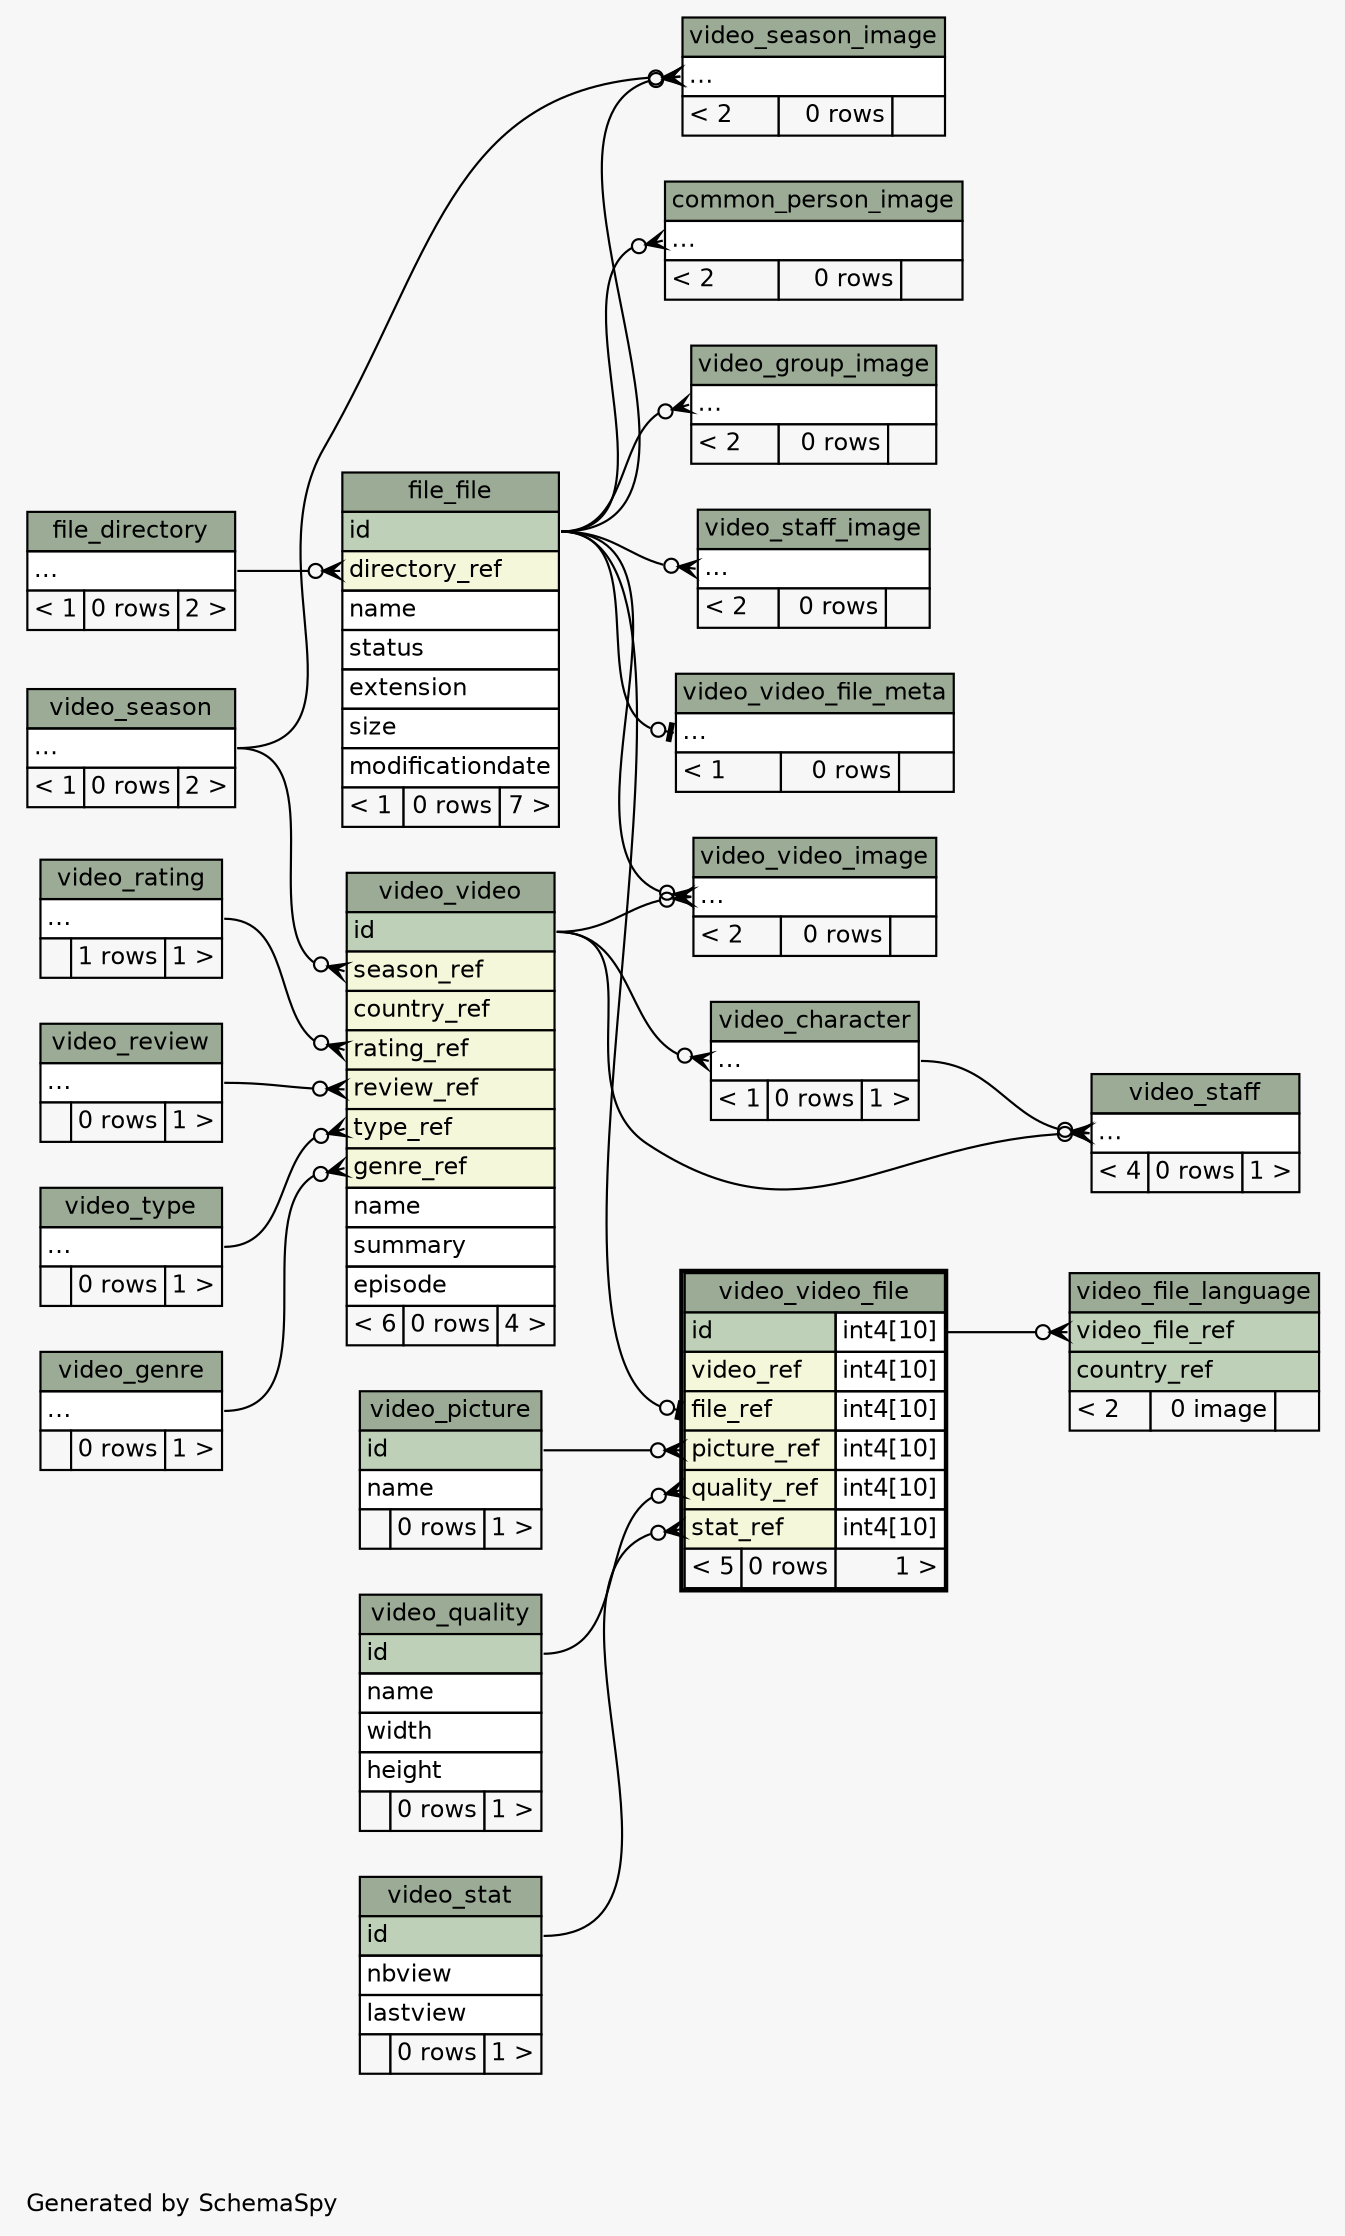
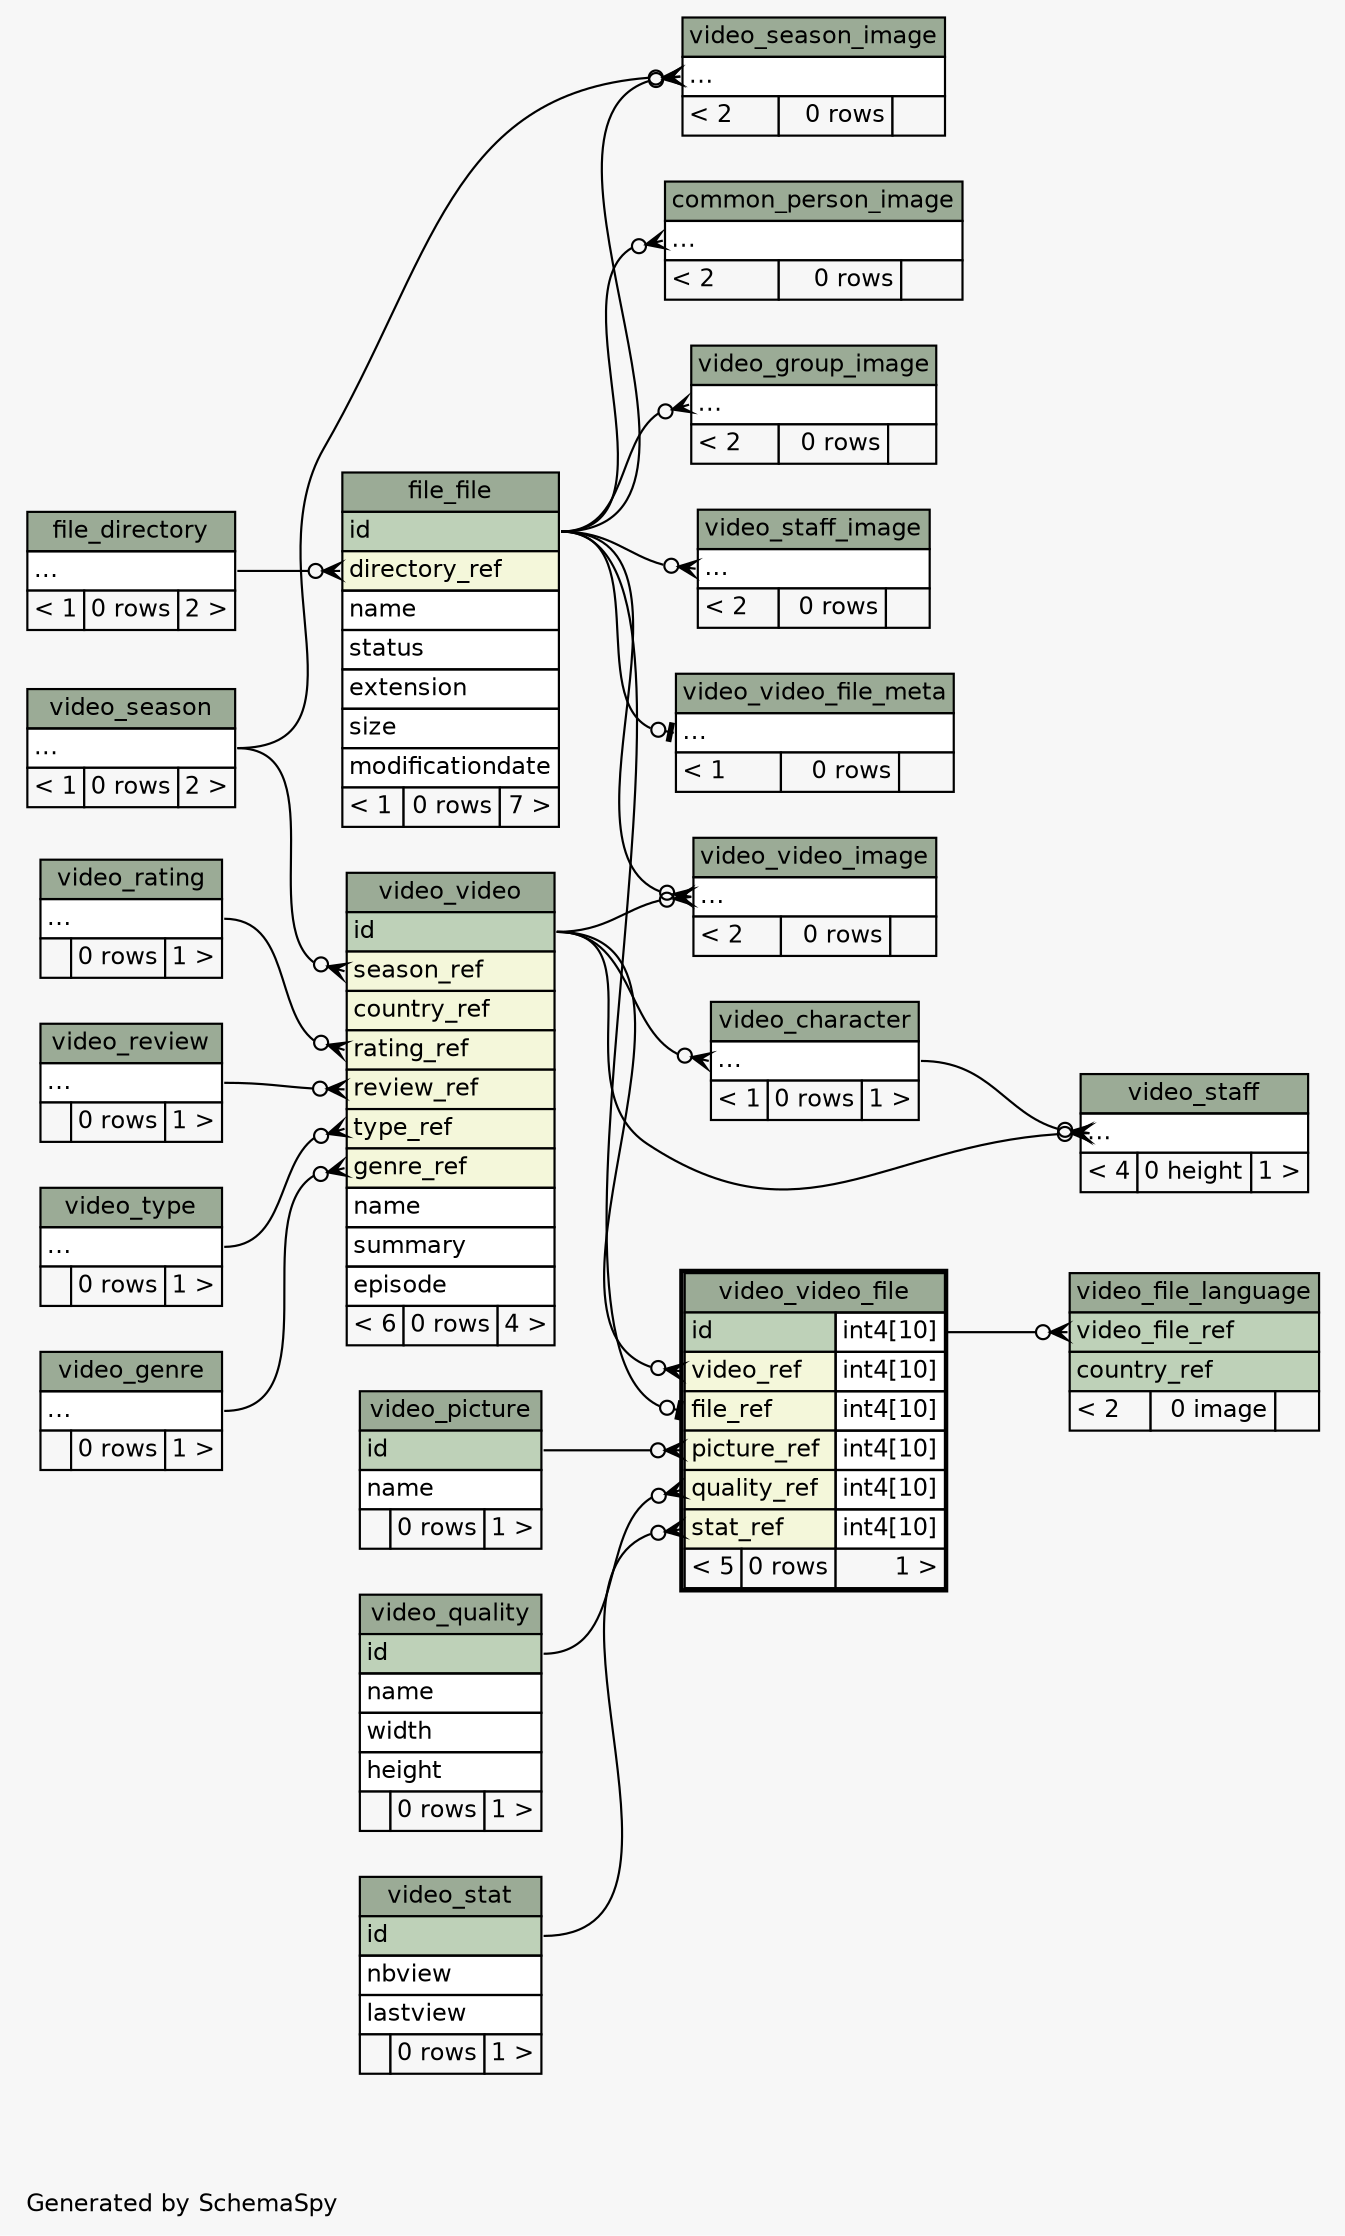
(118, 957) -> (118, 957)
none -> (629, 1087)
(1195, 1171) -> (1194, 1171)
